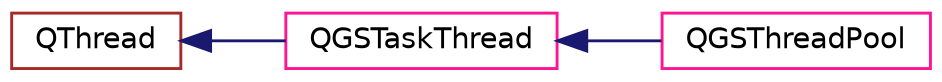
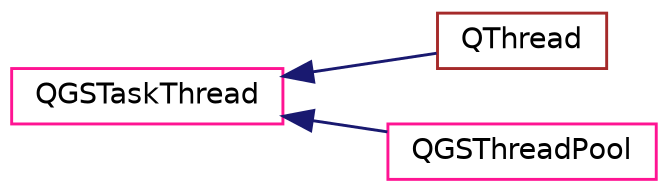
(248, 41) -> (375, 63)
